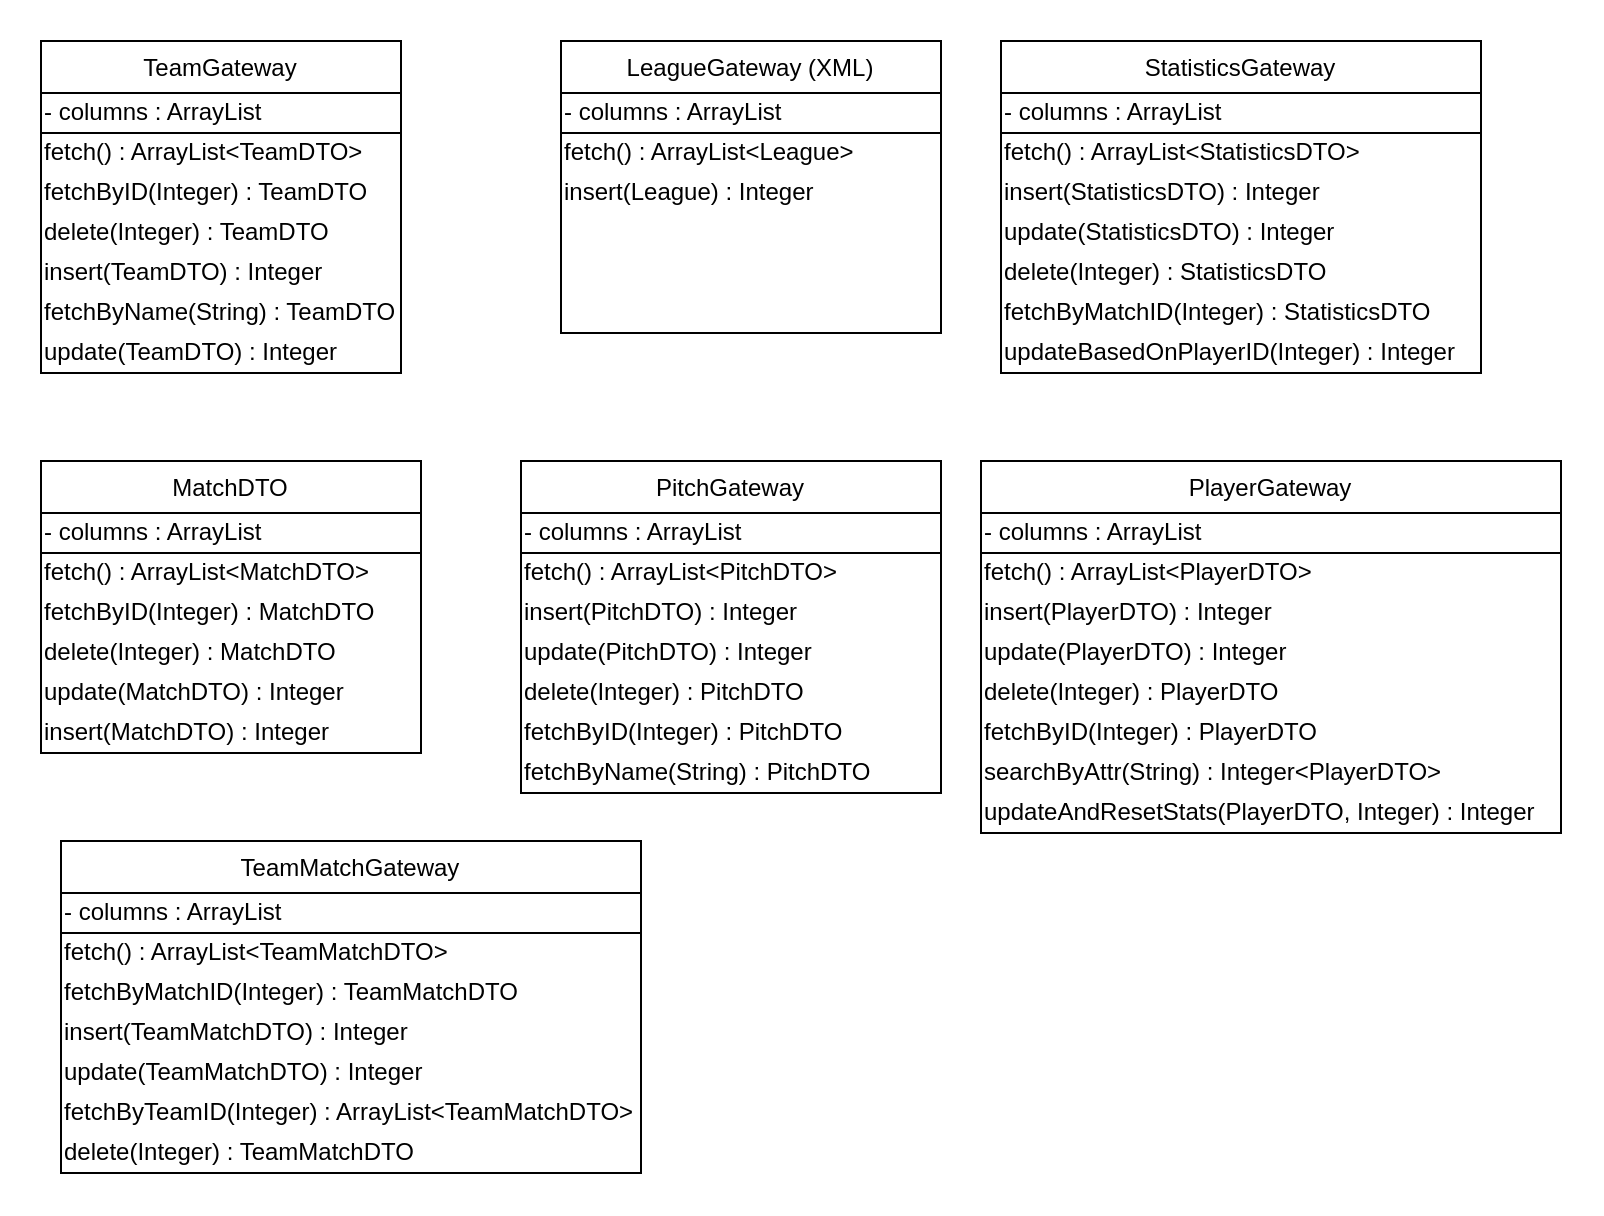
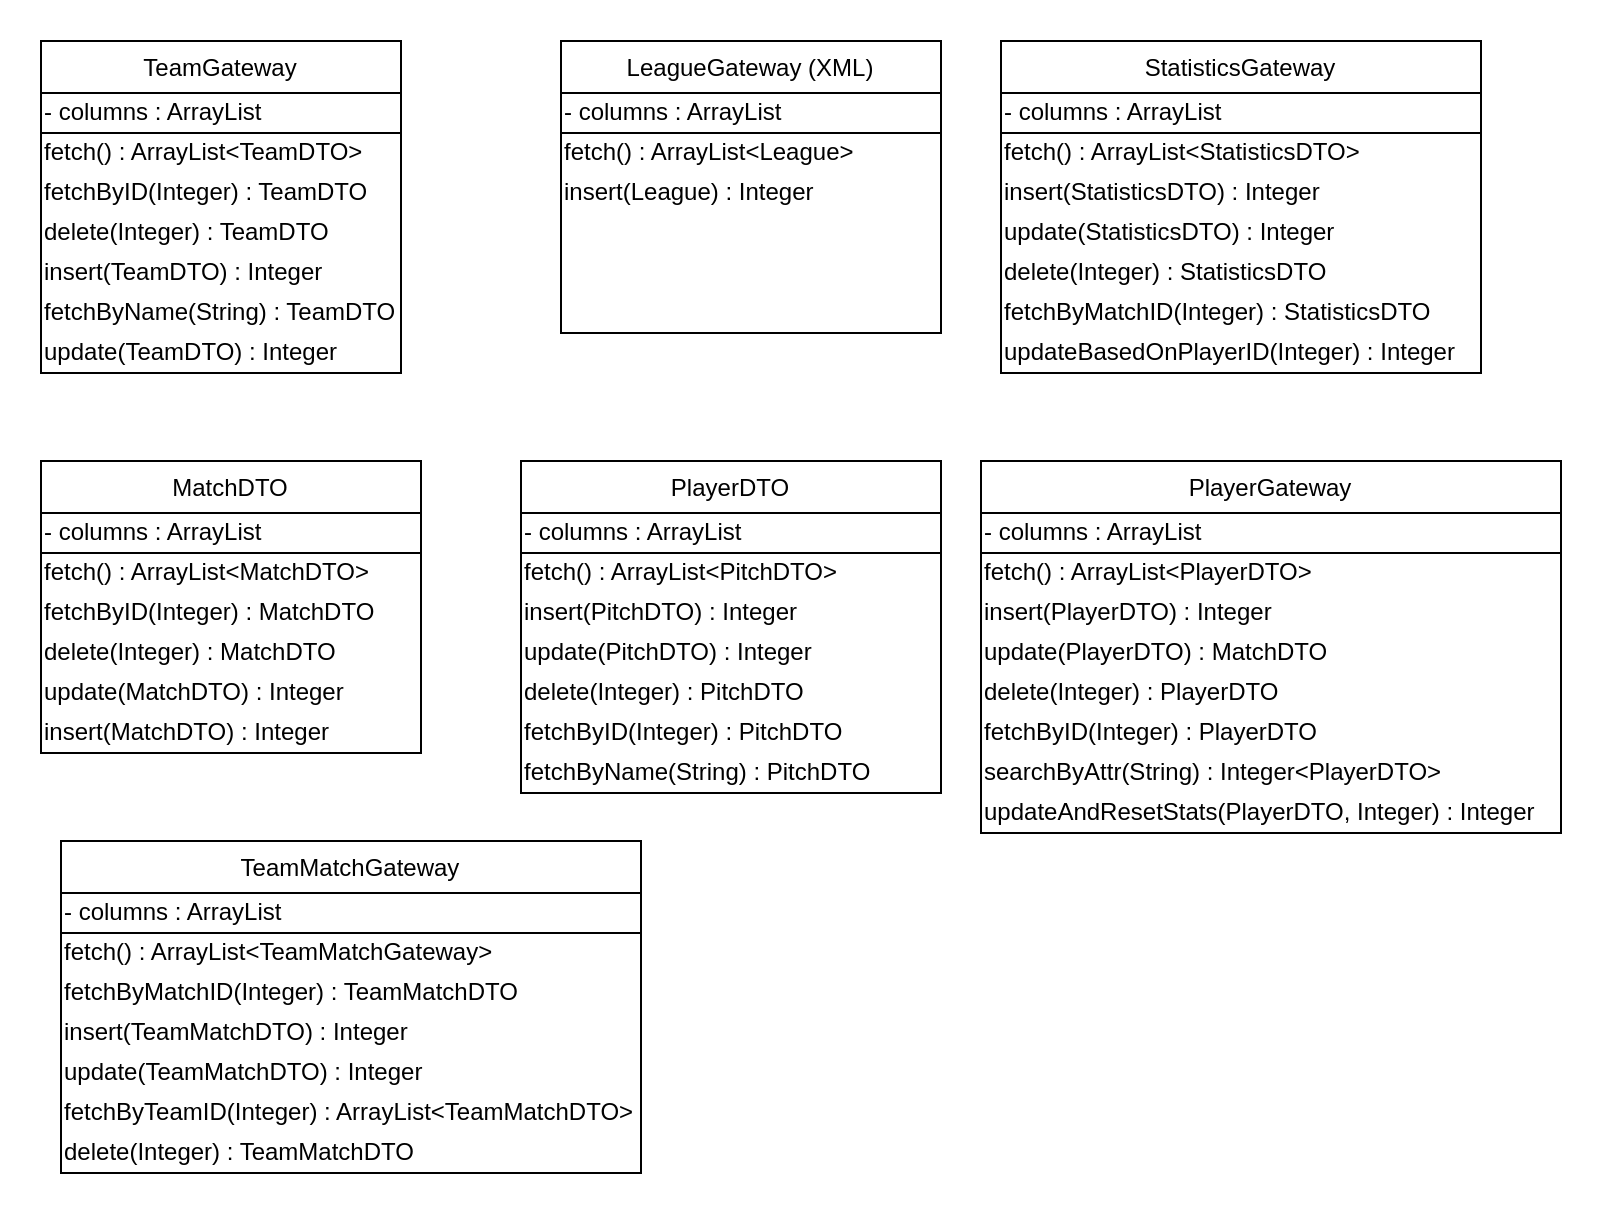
(730, 488) -> (730, 488)
(1154, 653) -> (1161, 653)
(274, 953) -> (301, 953)
